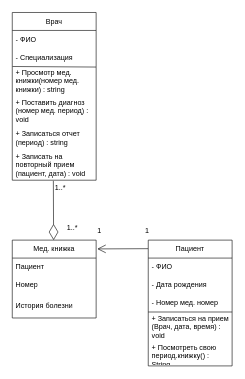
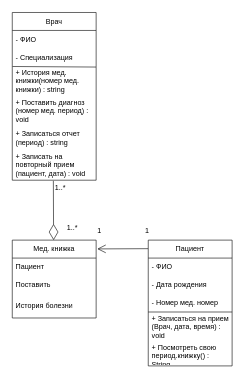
(55, 81) -> (55, 81)
(26, 285) -> (34, 285)
